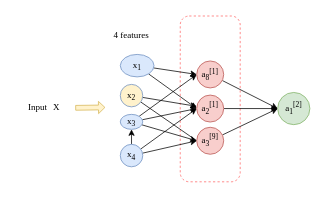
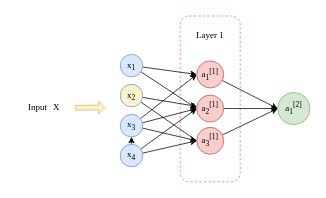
(132, 35) -> none
none -> (210, 35)
(137, 66) -> (132, 66)
(210, 75) -> (210, 75)
(132, 122) -> (132, 126)
(210, 141) -> (210, 141)
